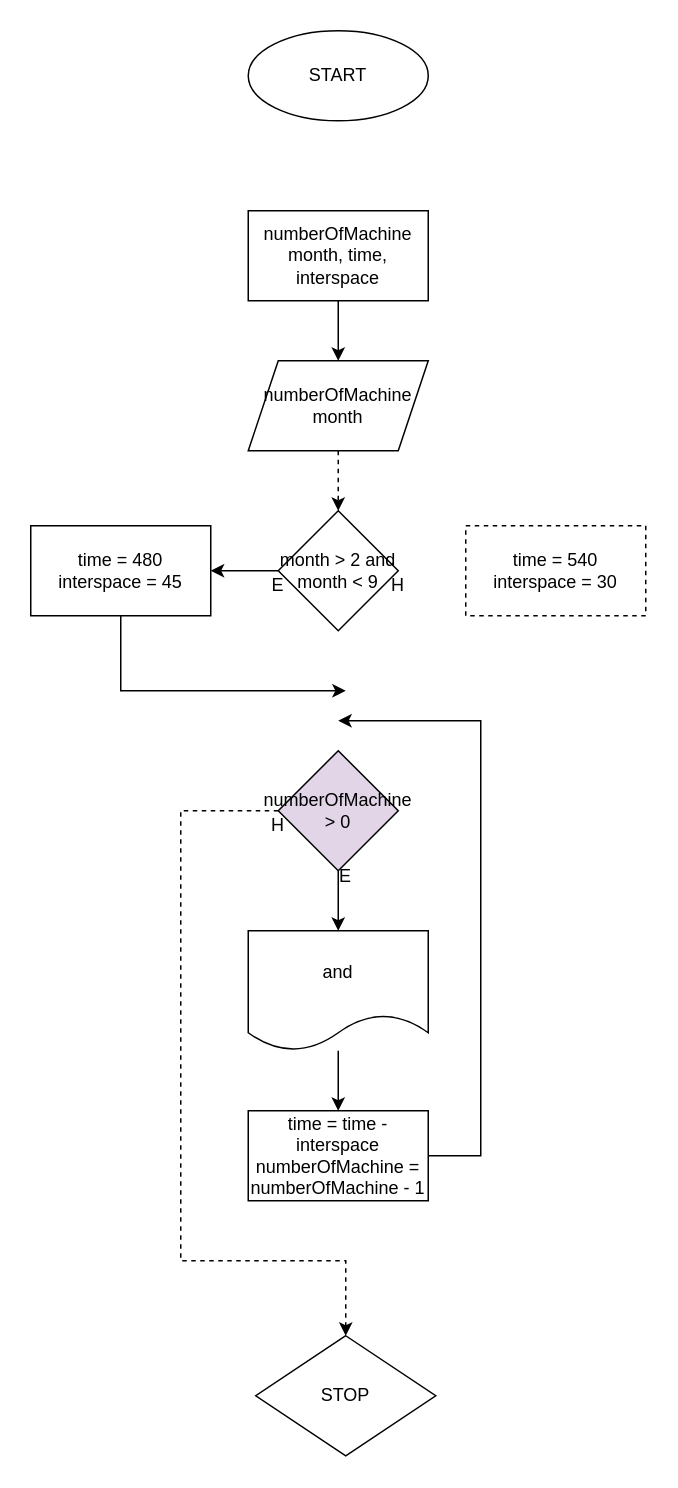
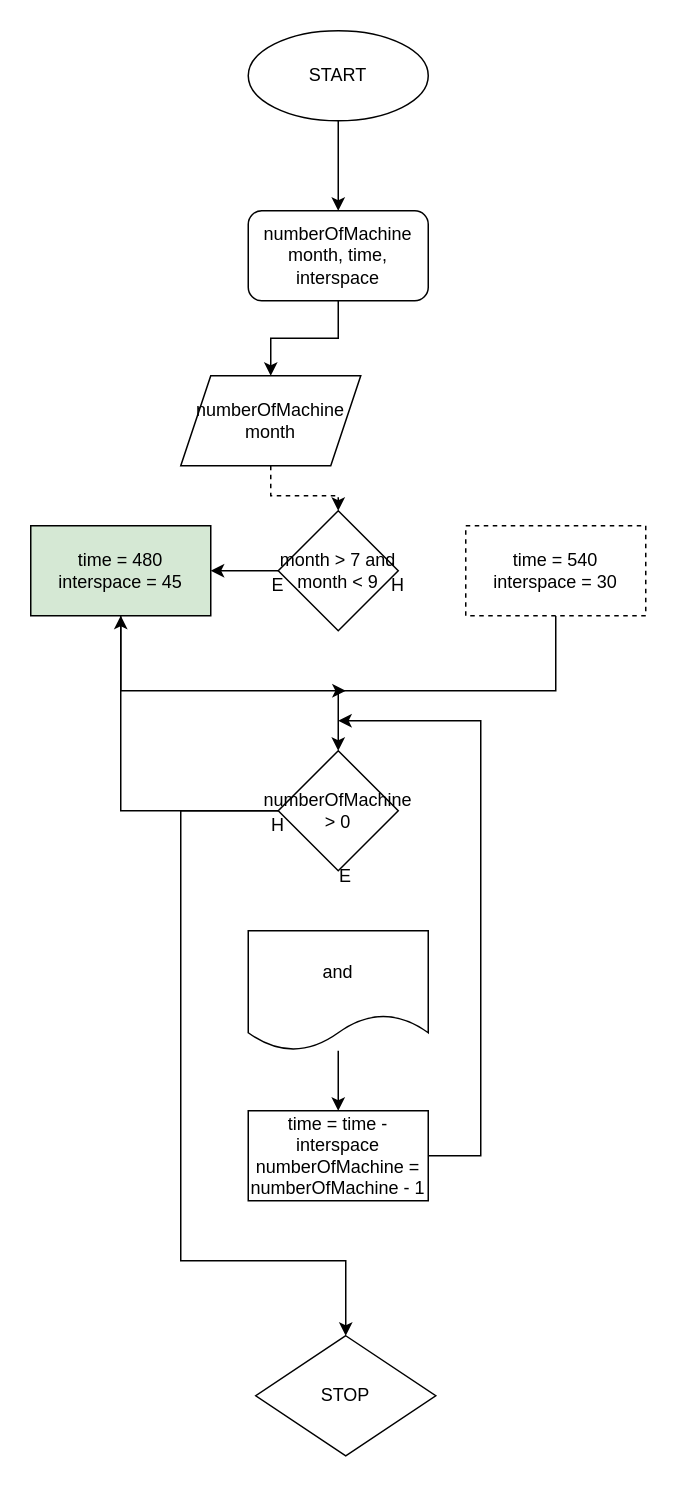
none -> (338, 161)
(338, 256) -> (338, 256)
(338, 406) -> (271, 421)
(121, 571) -> (121, 571)
(338, 571) -> (338, 571)
none -> (460, 691)
(338, 811) -> (338, 811)
(338, 896) -> (121, 781)
(181, 1150) -> (181, 1150)
